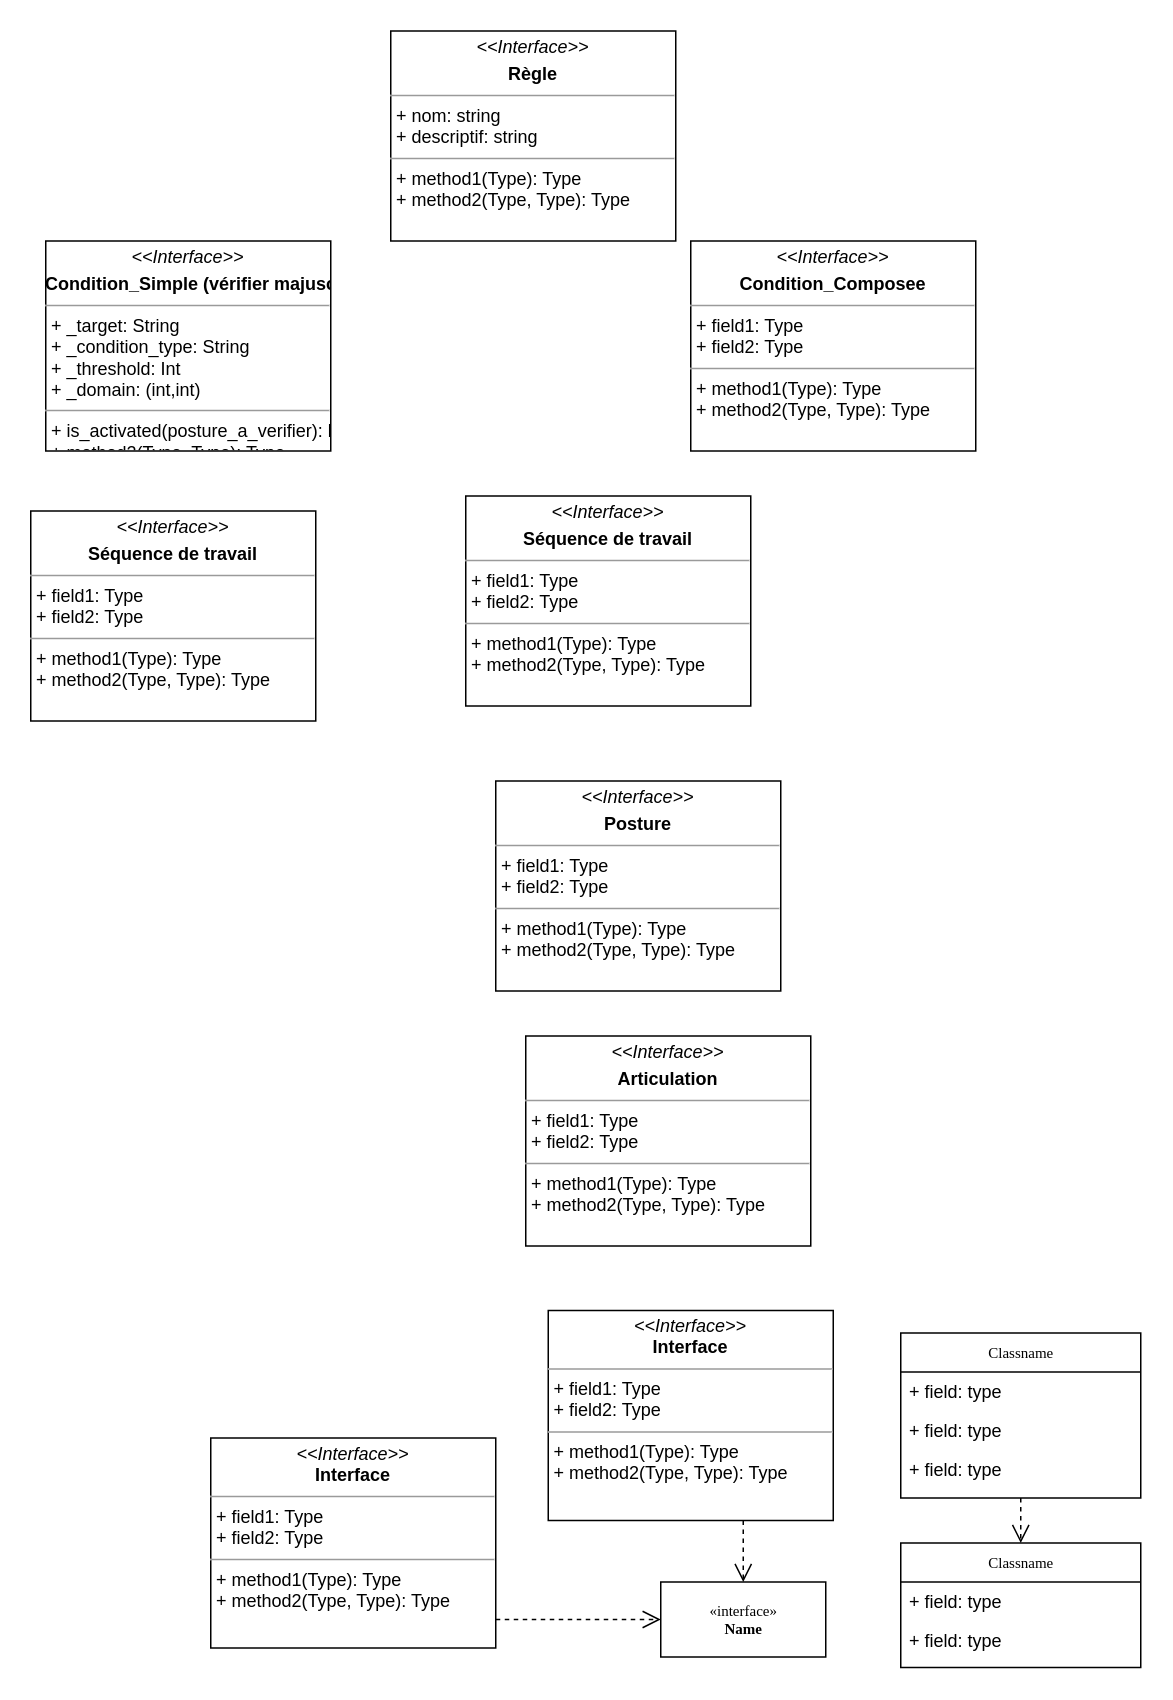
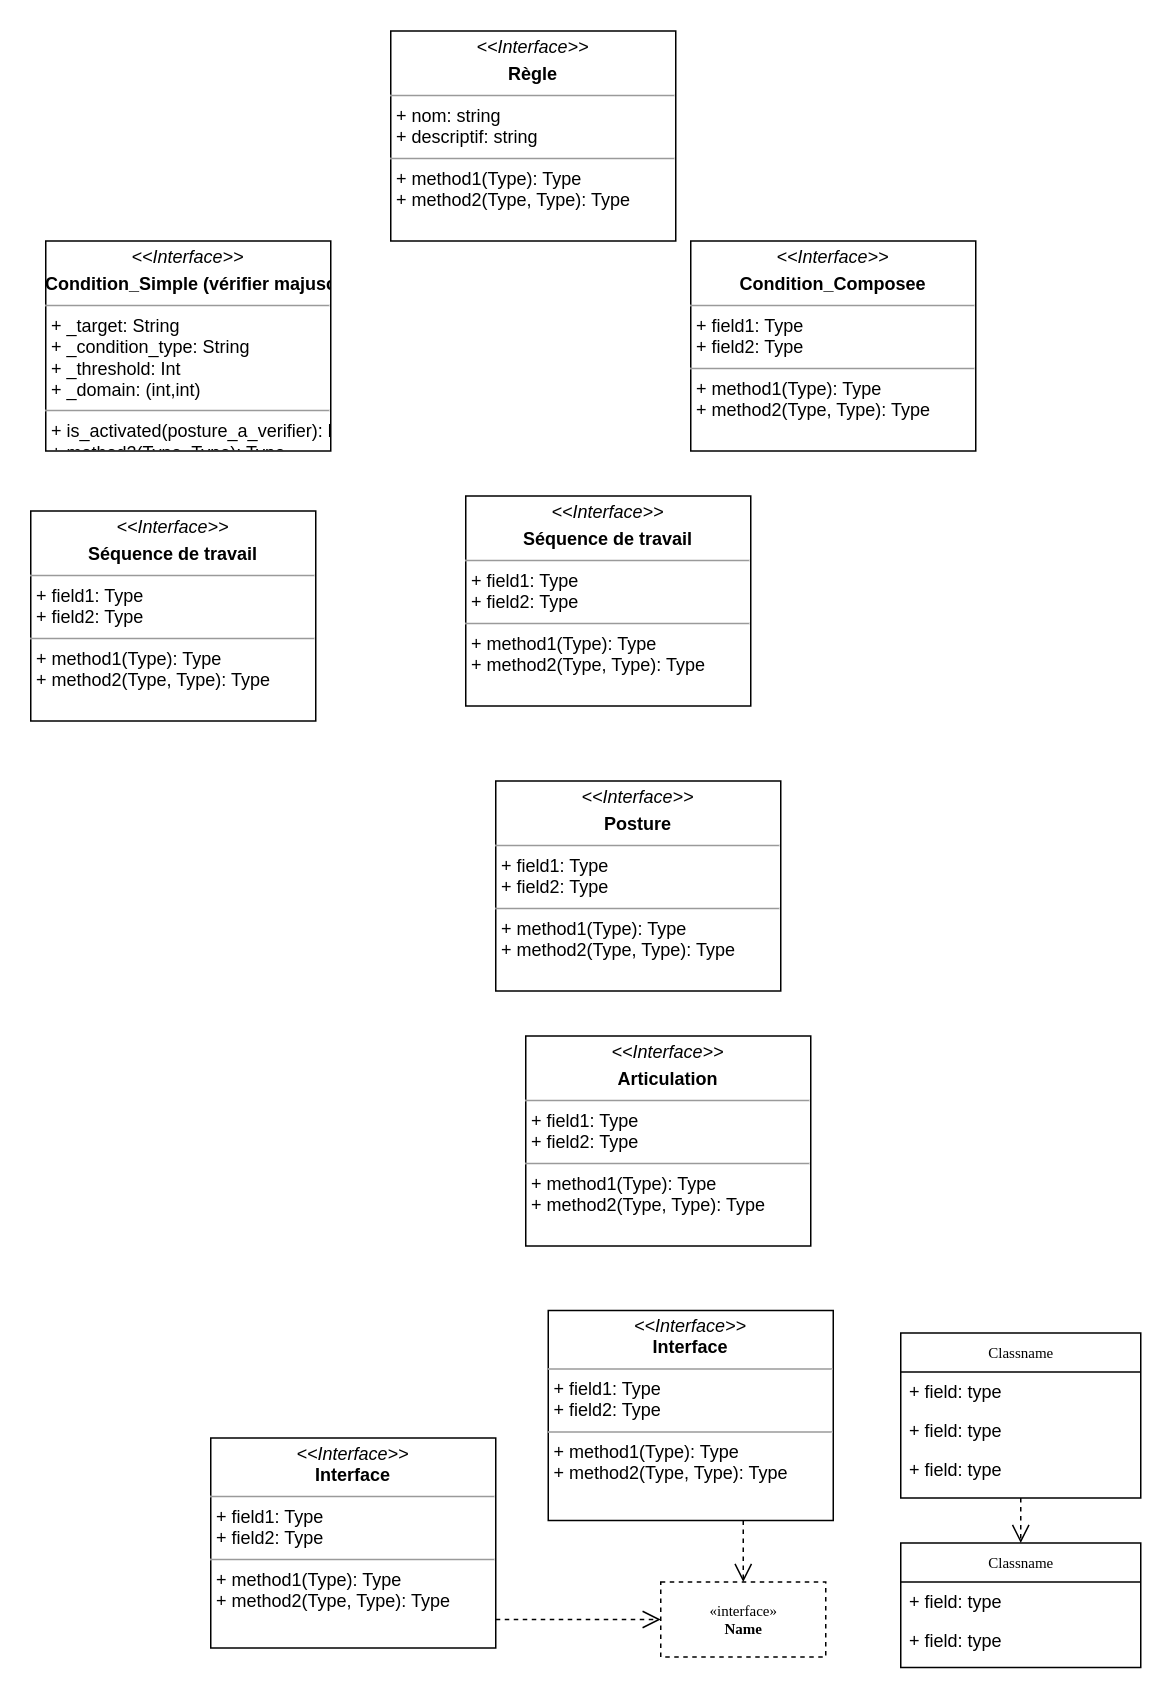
(743, 1619) -> (743, 1619)
